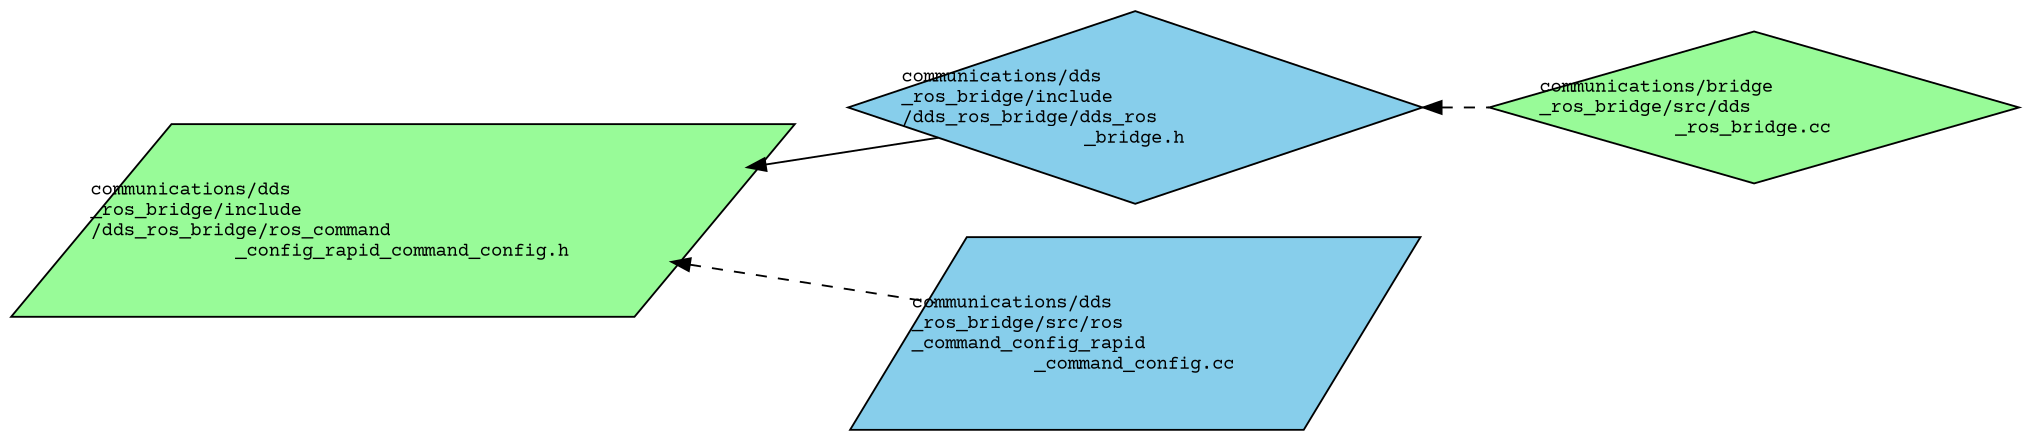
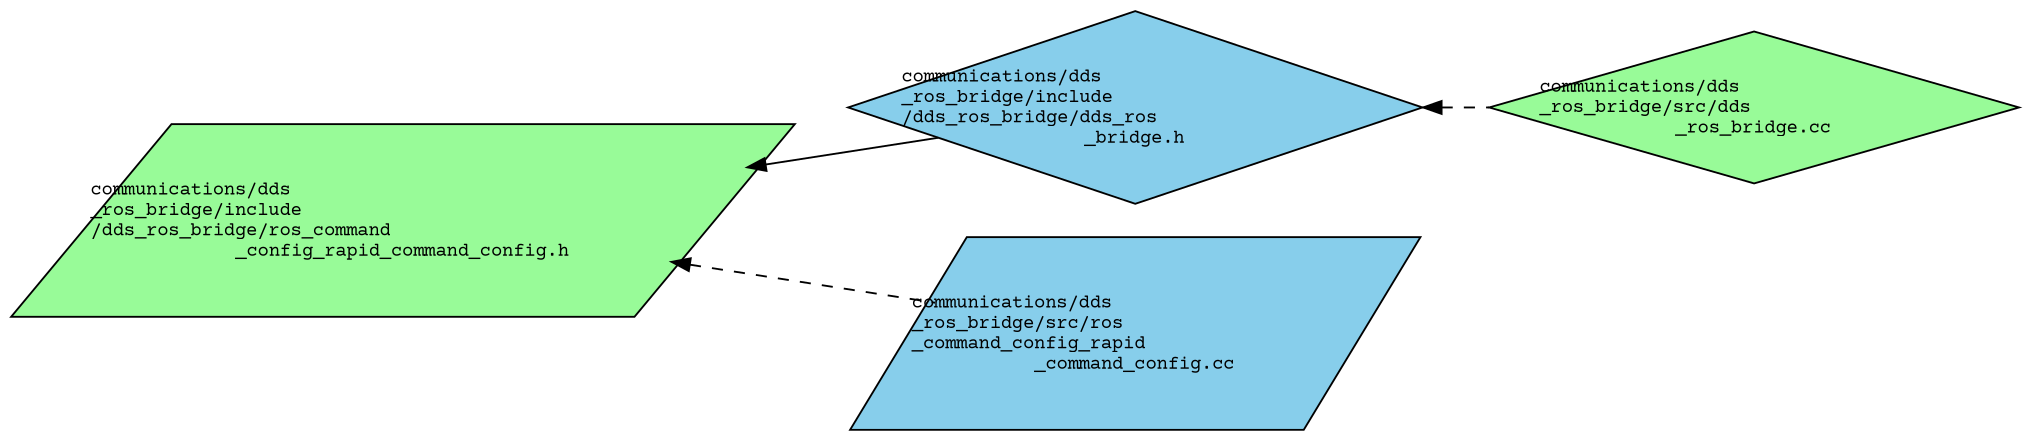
(1754, 107) -> (1754, 107)
